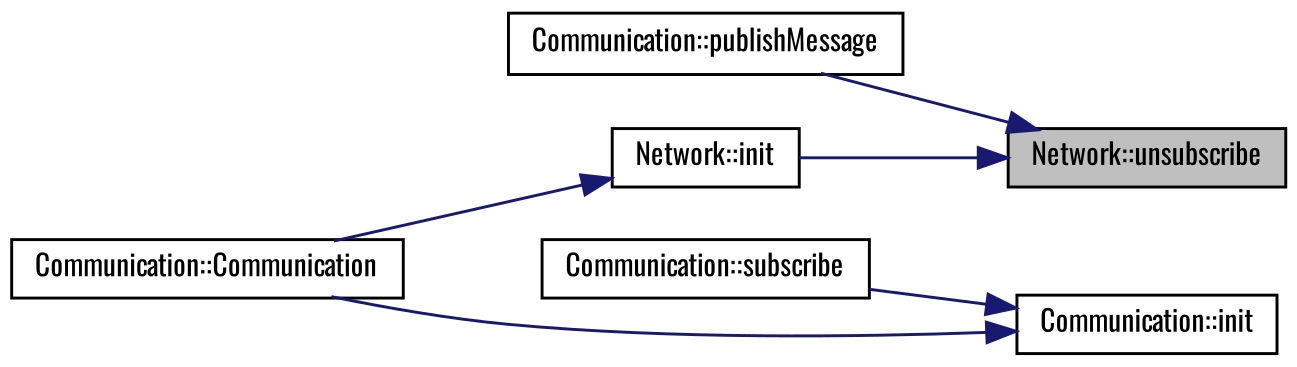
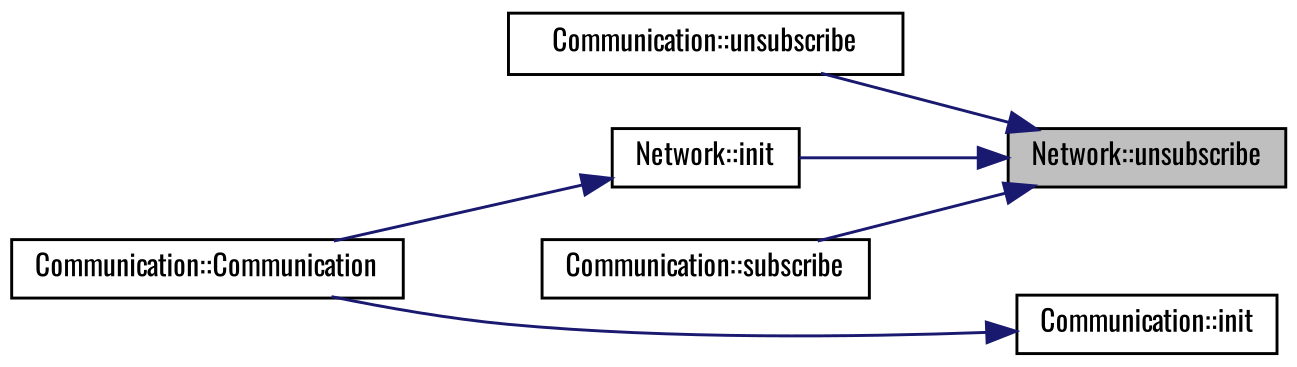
(706, 44) -> (706, 44)
(928, 297) -> (911, 217)
